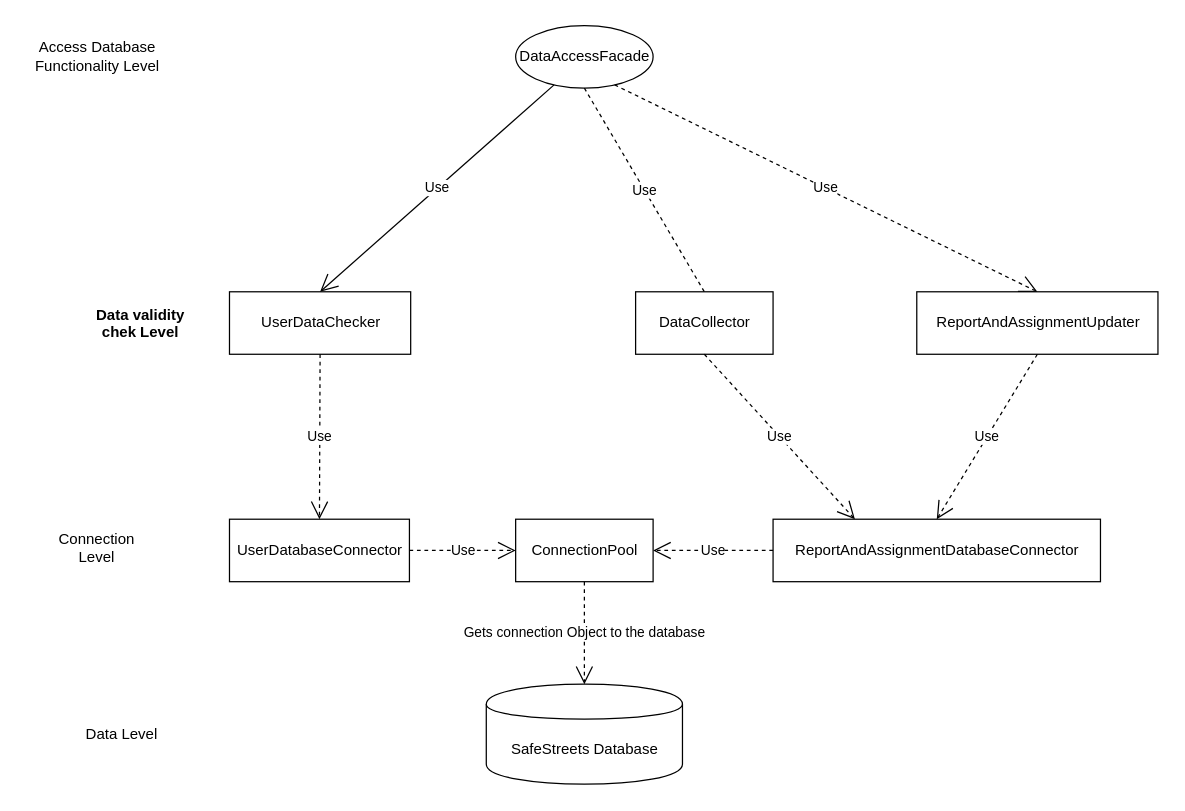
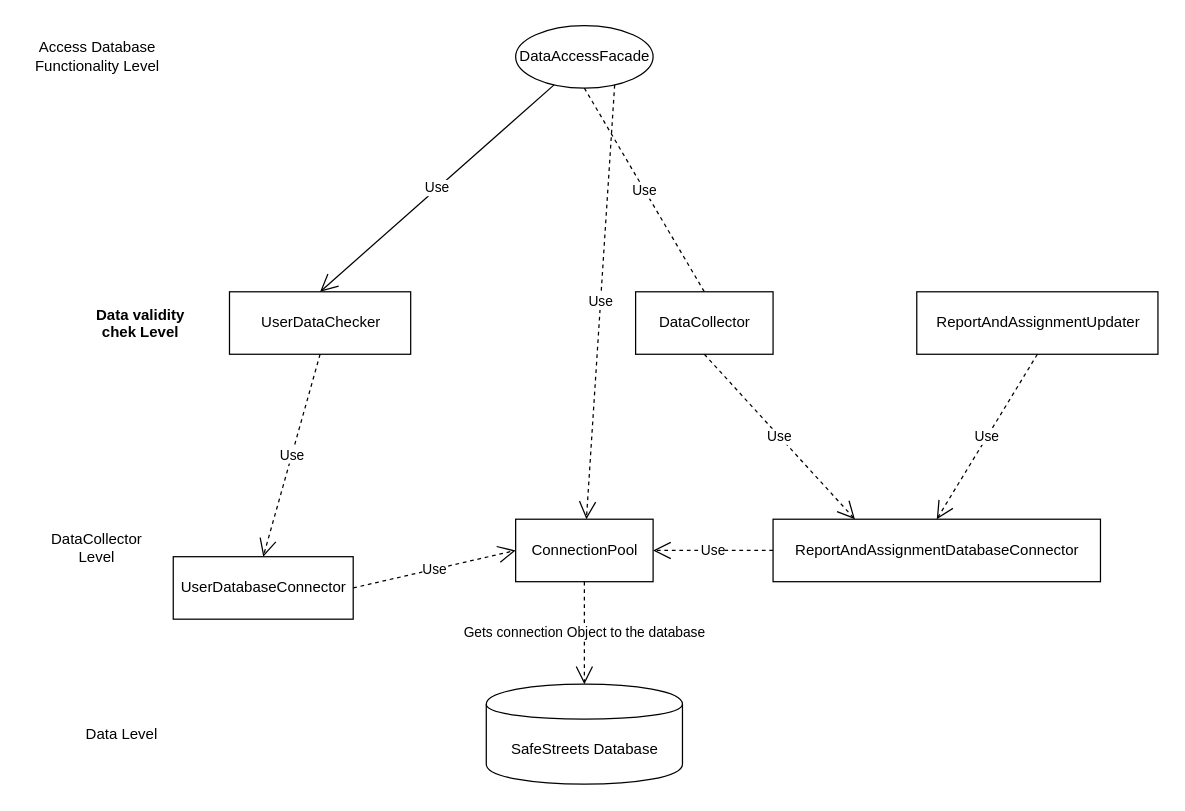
(824, 188) -> (599, 327)
(97, 548) -> (97, 548)
(319, 551) -> (263, 588)
